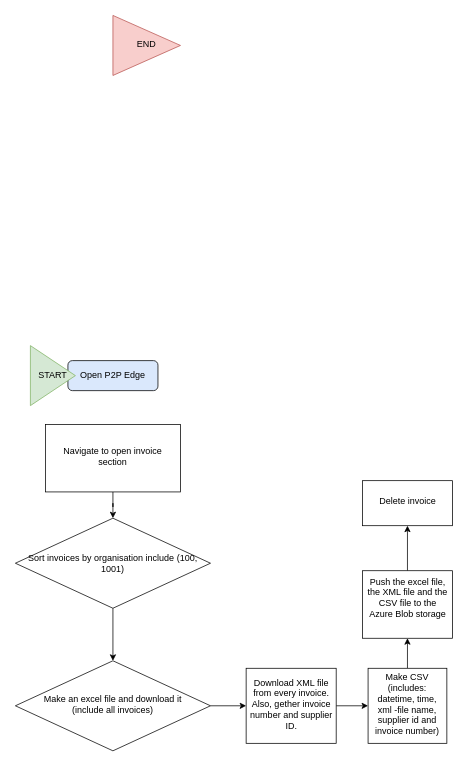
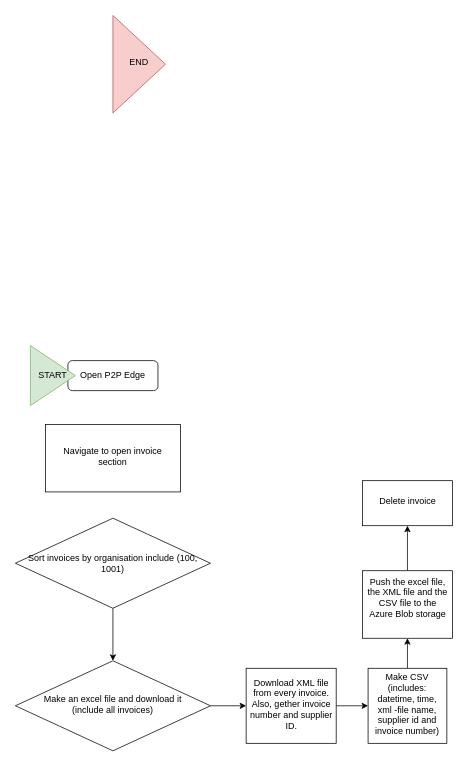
(147, 45) -> (139, 64)
(113, 375) -> (113, 375)
(113, 503) -> none
